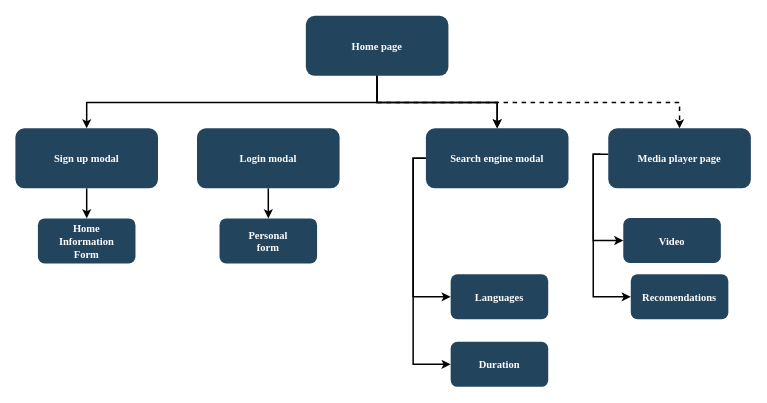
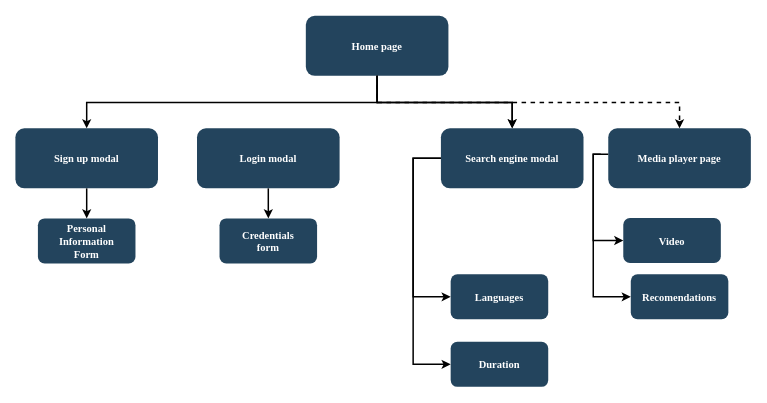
(497, 158) -> (512, 158)
(86, 229) -> (86, 229)
(268, 235) -> (268, 235)
